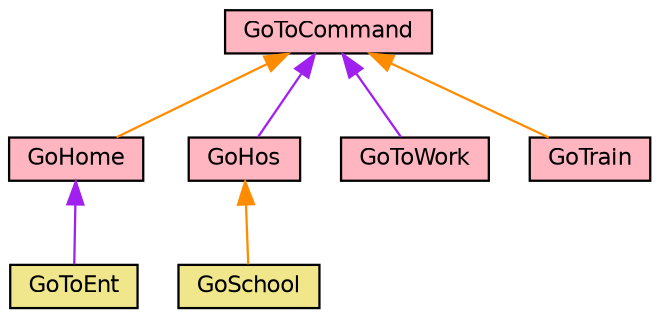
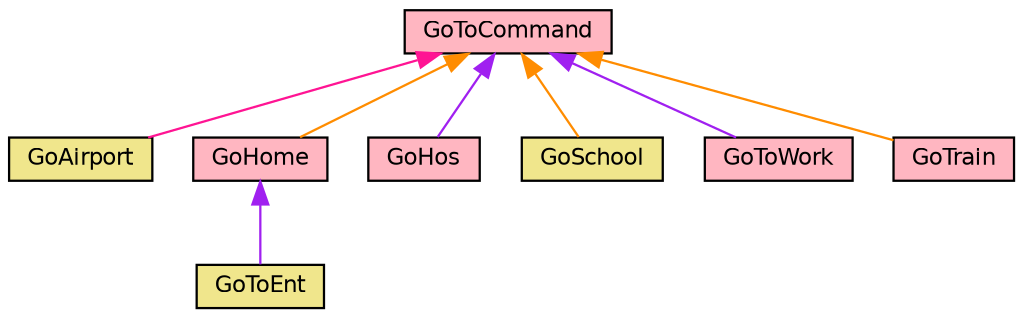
none -> (81, 159)
(247, 235) -> (557, 105)
